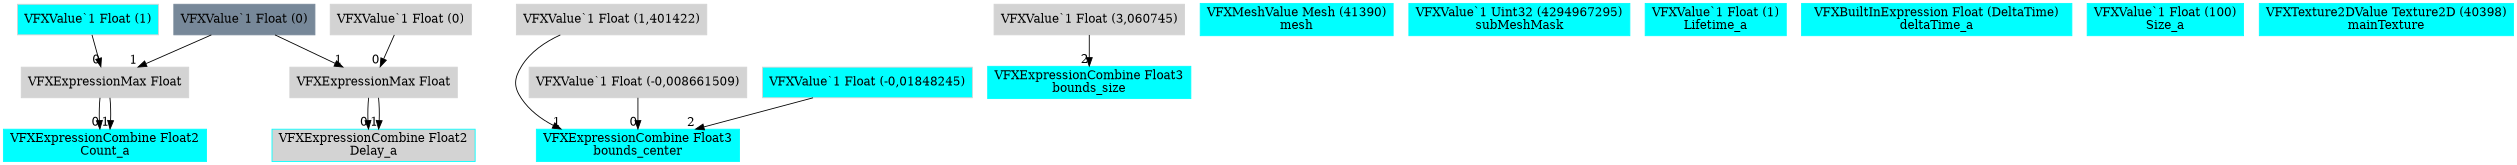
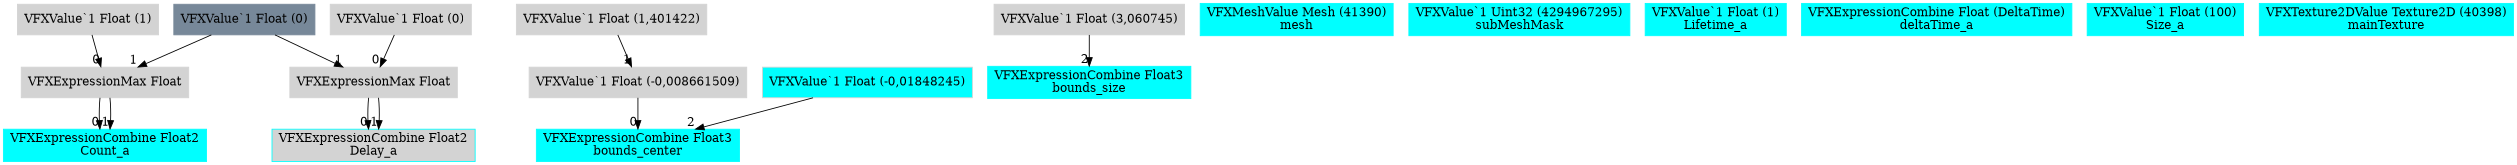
(88, 20) -> (88, 20)
(1937, 20) -> (1937, 20)
(516, 78) -> (623, 47)
